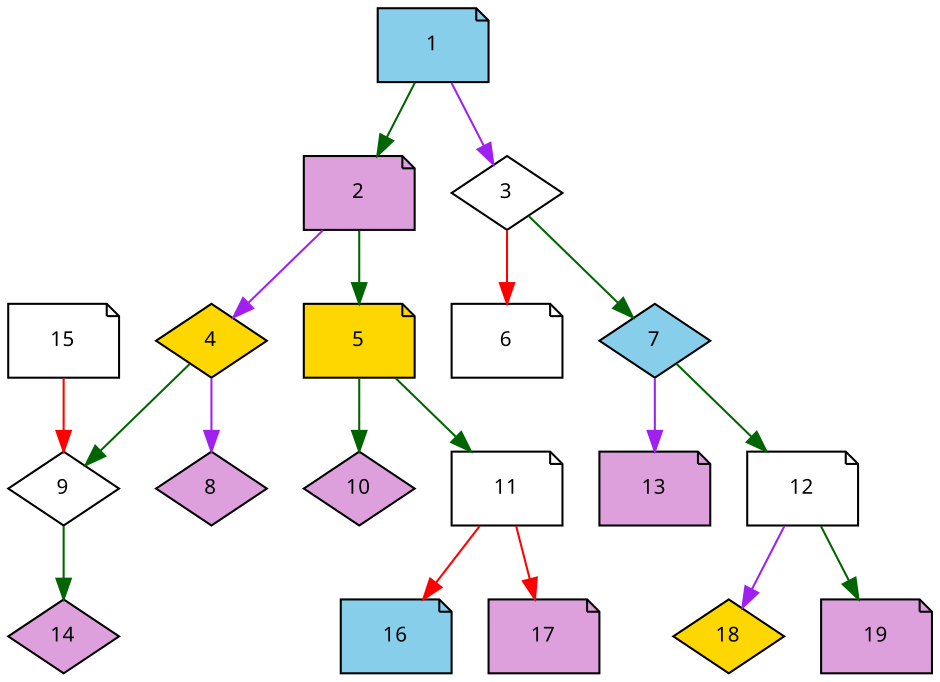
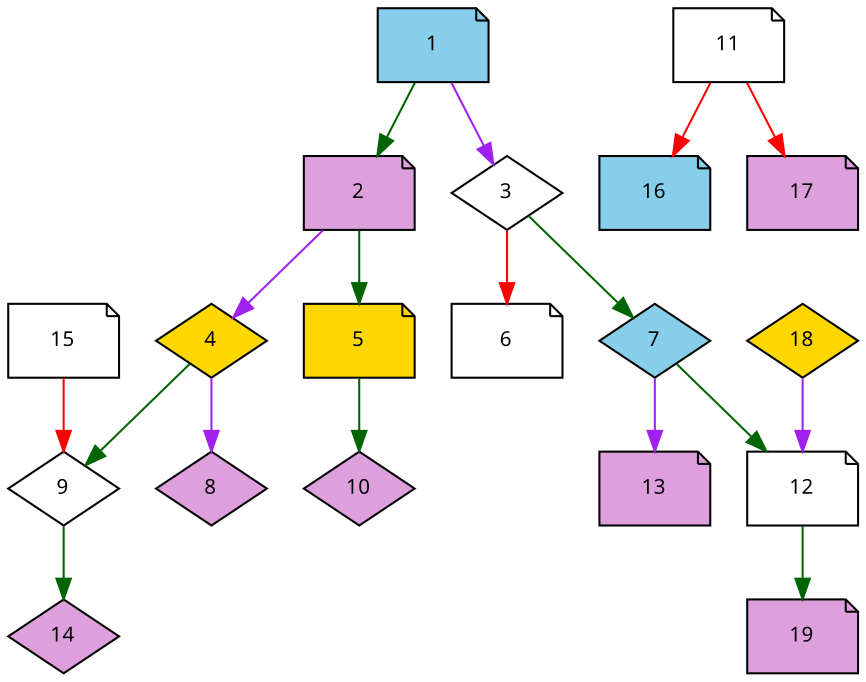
(426, 407) -> none
(768, 558) -> (803, 405)
